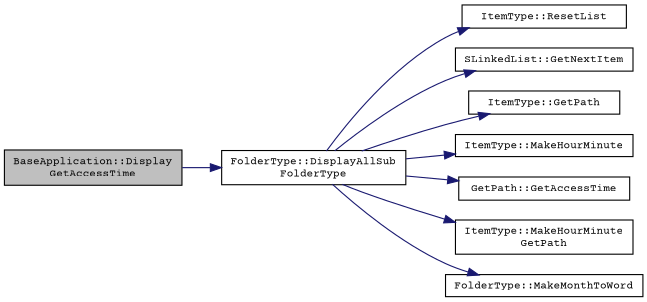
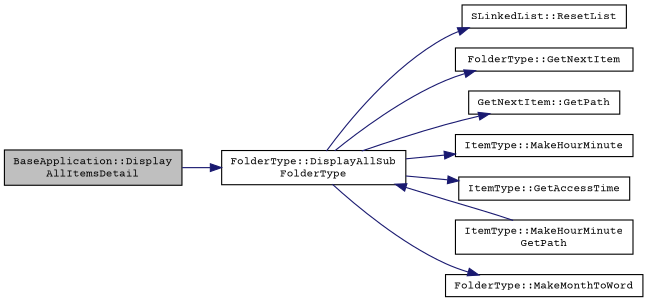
(544, 17) -> (544, 17)
(544, 60) -> (544, 60)
(544, 103) -> (544, 103)
(93, 168) -> (93, 168)
(544, 189) -> (544, 189)
(393, 203) -> (460, 204)
